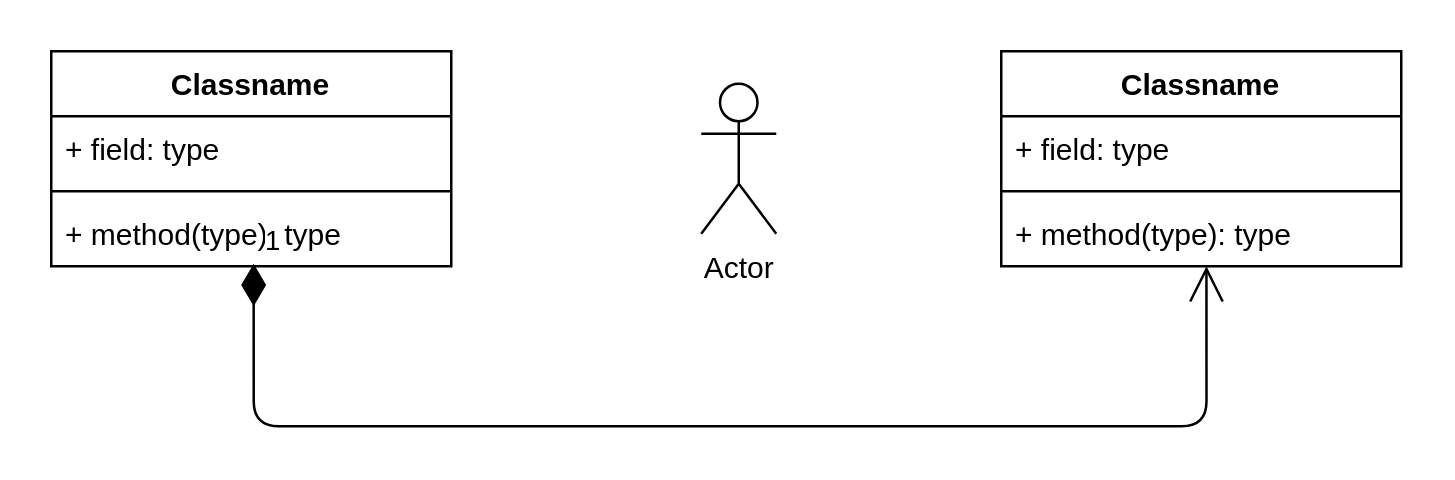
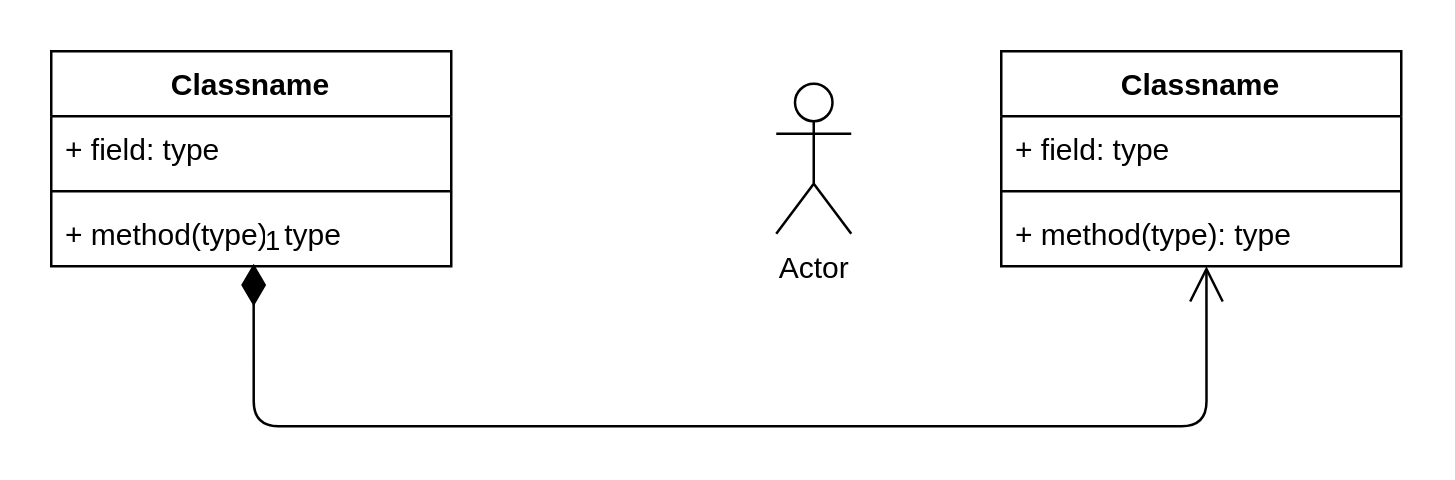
(739, 159) -> (814, 159)
